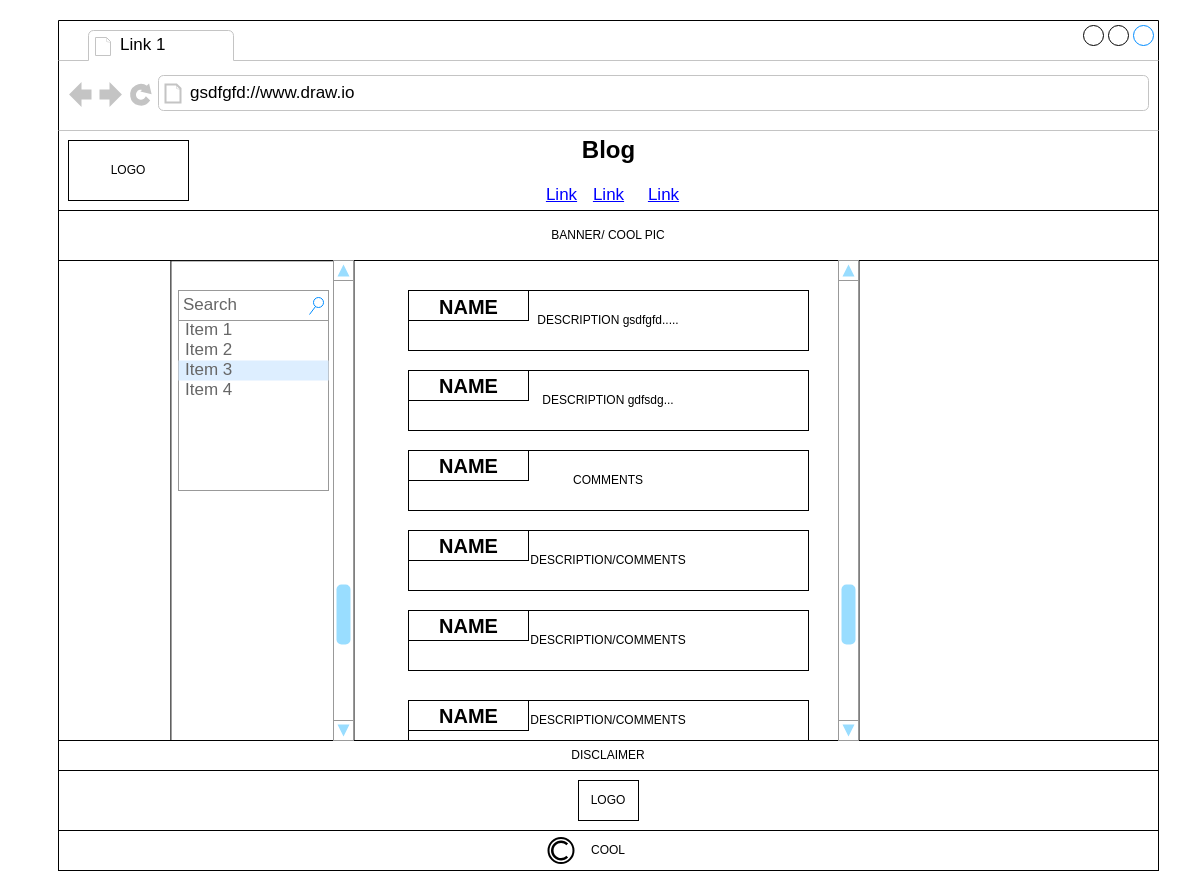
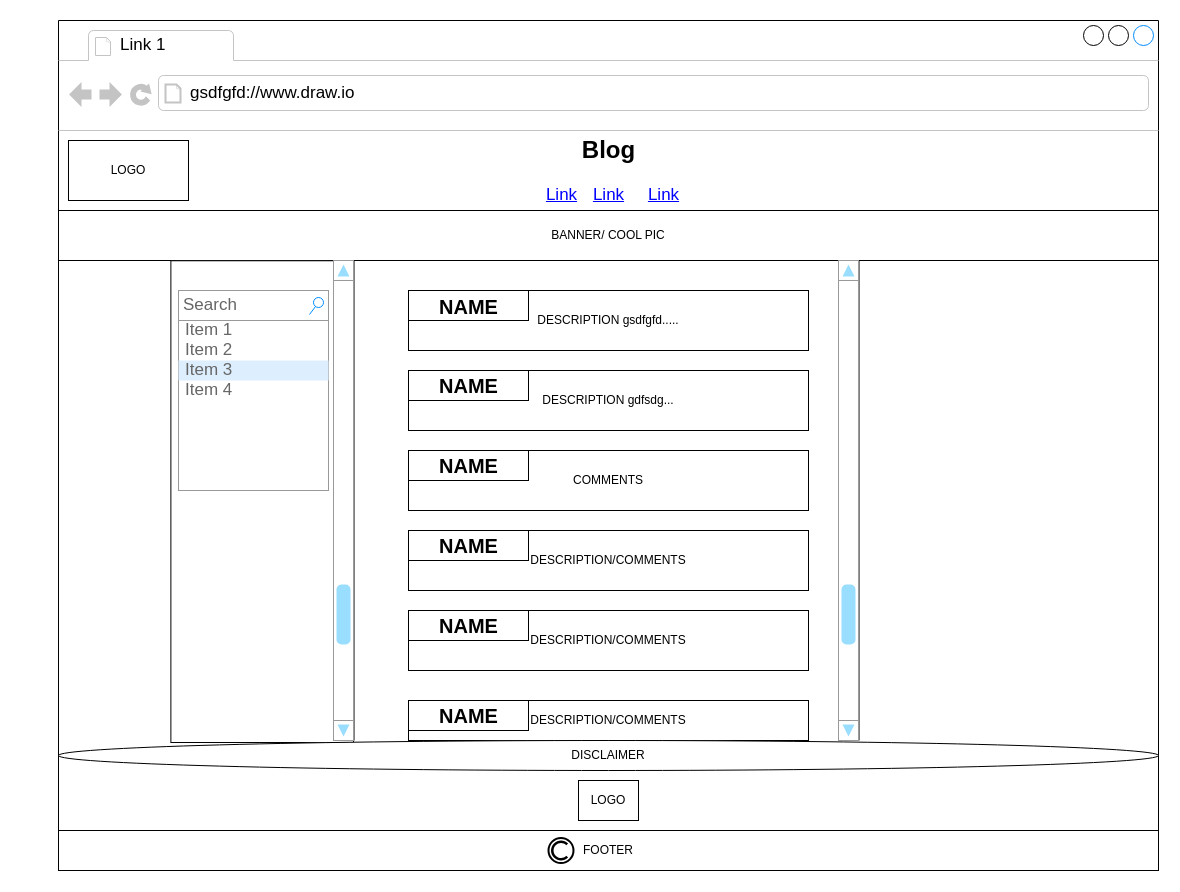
(609, 756) -> (609, 756)
(609, 851) -> (609, 851)
